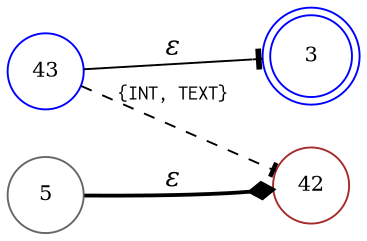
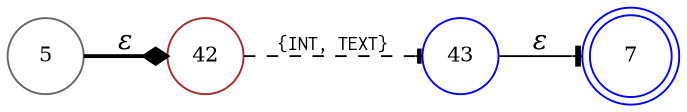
(311, 56) -> (631, 56)
(175, 127) -> (329, 56)
